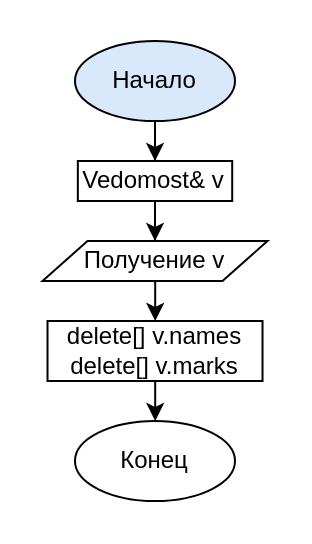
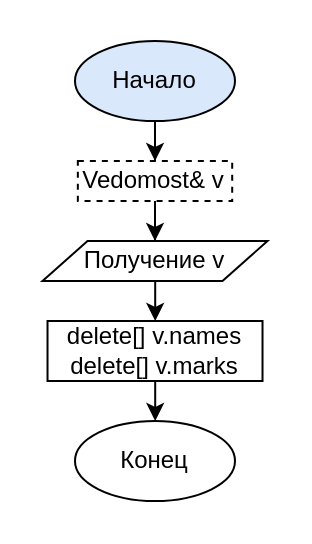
(155, 181) -> (155, 181)
